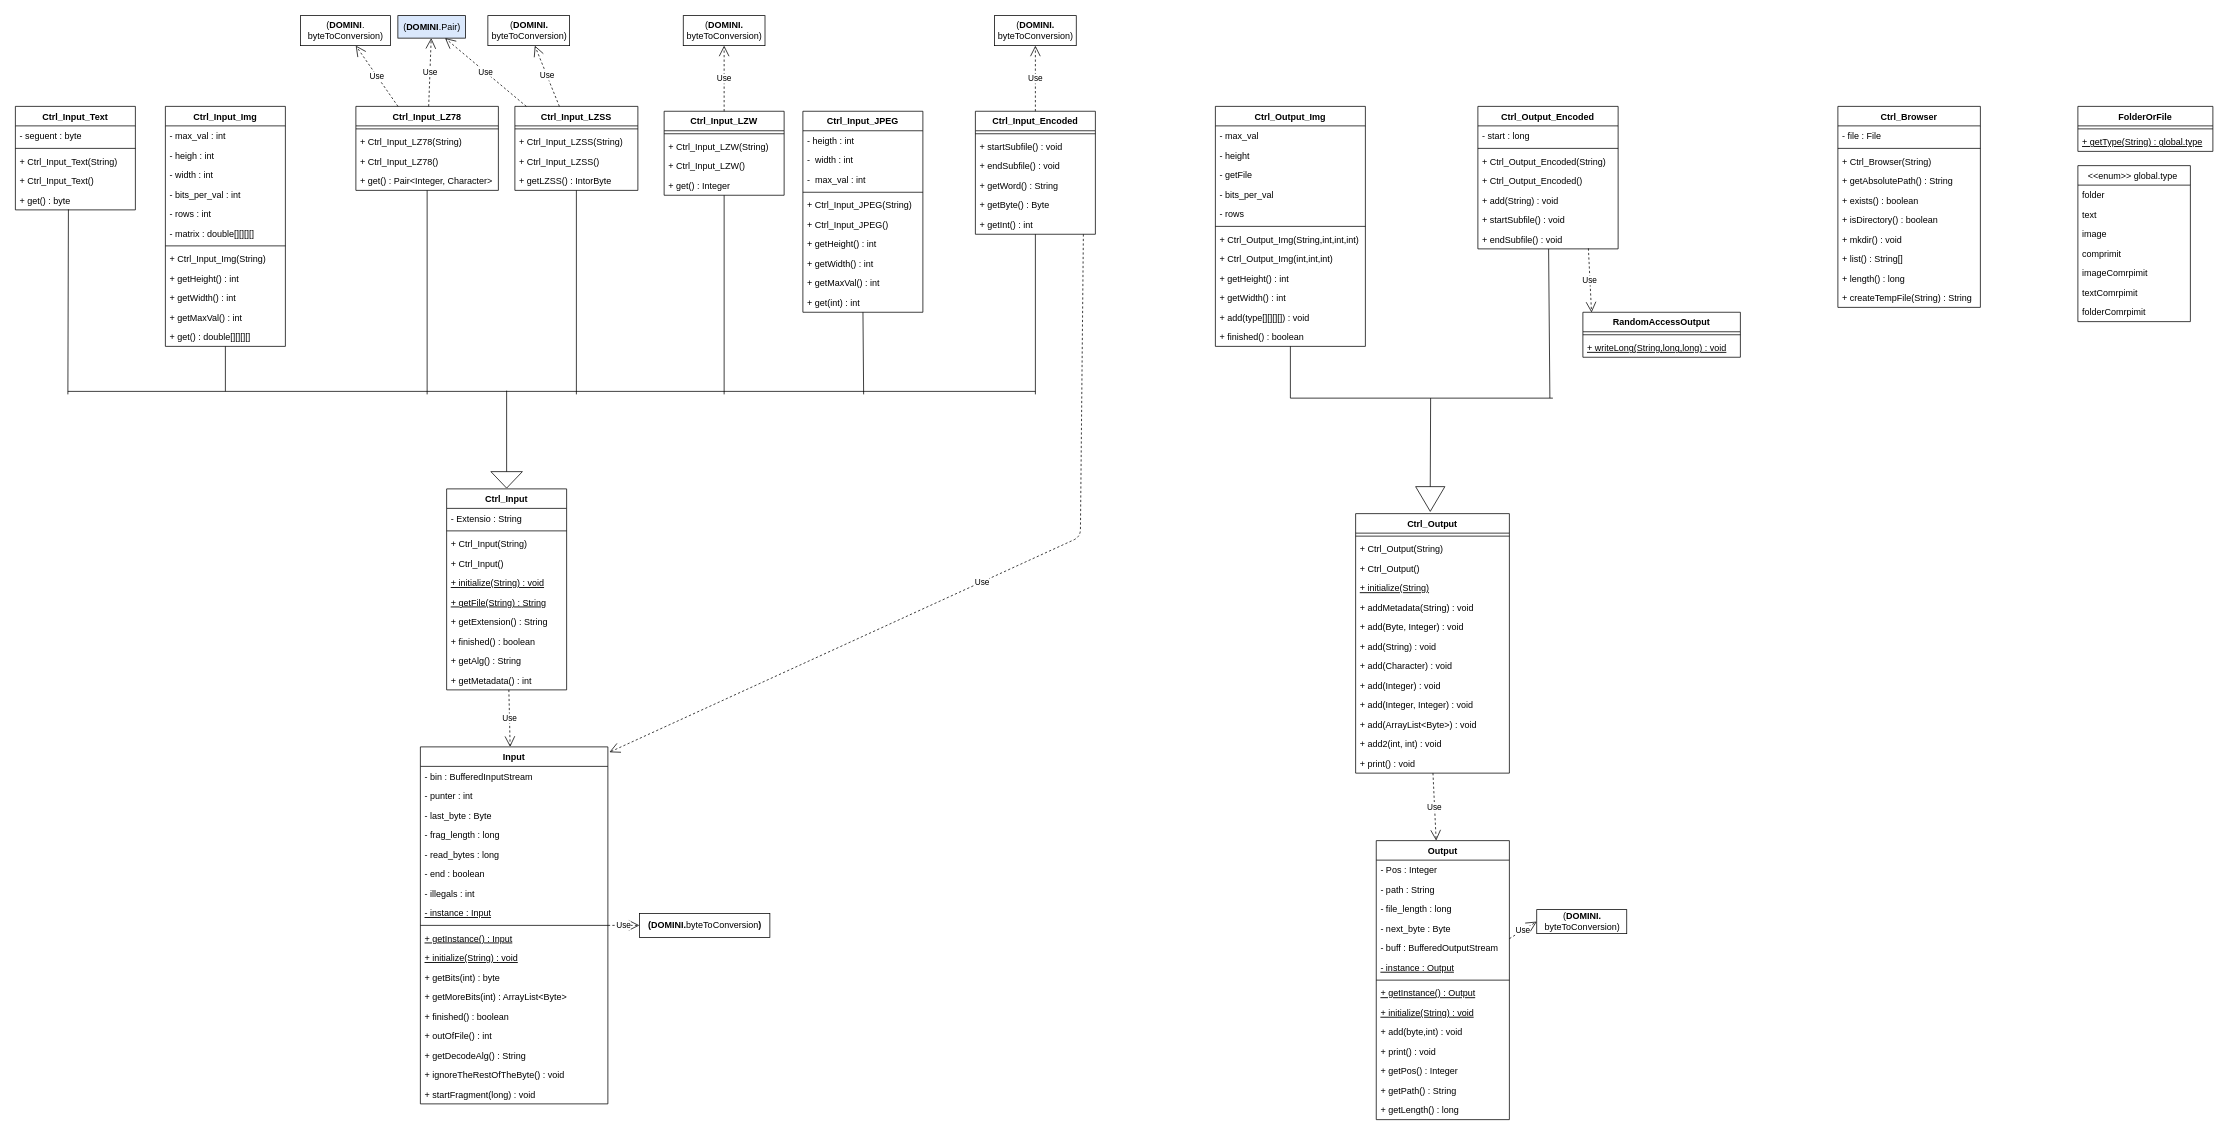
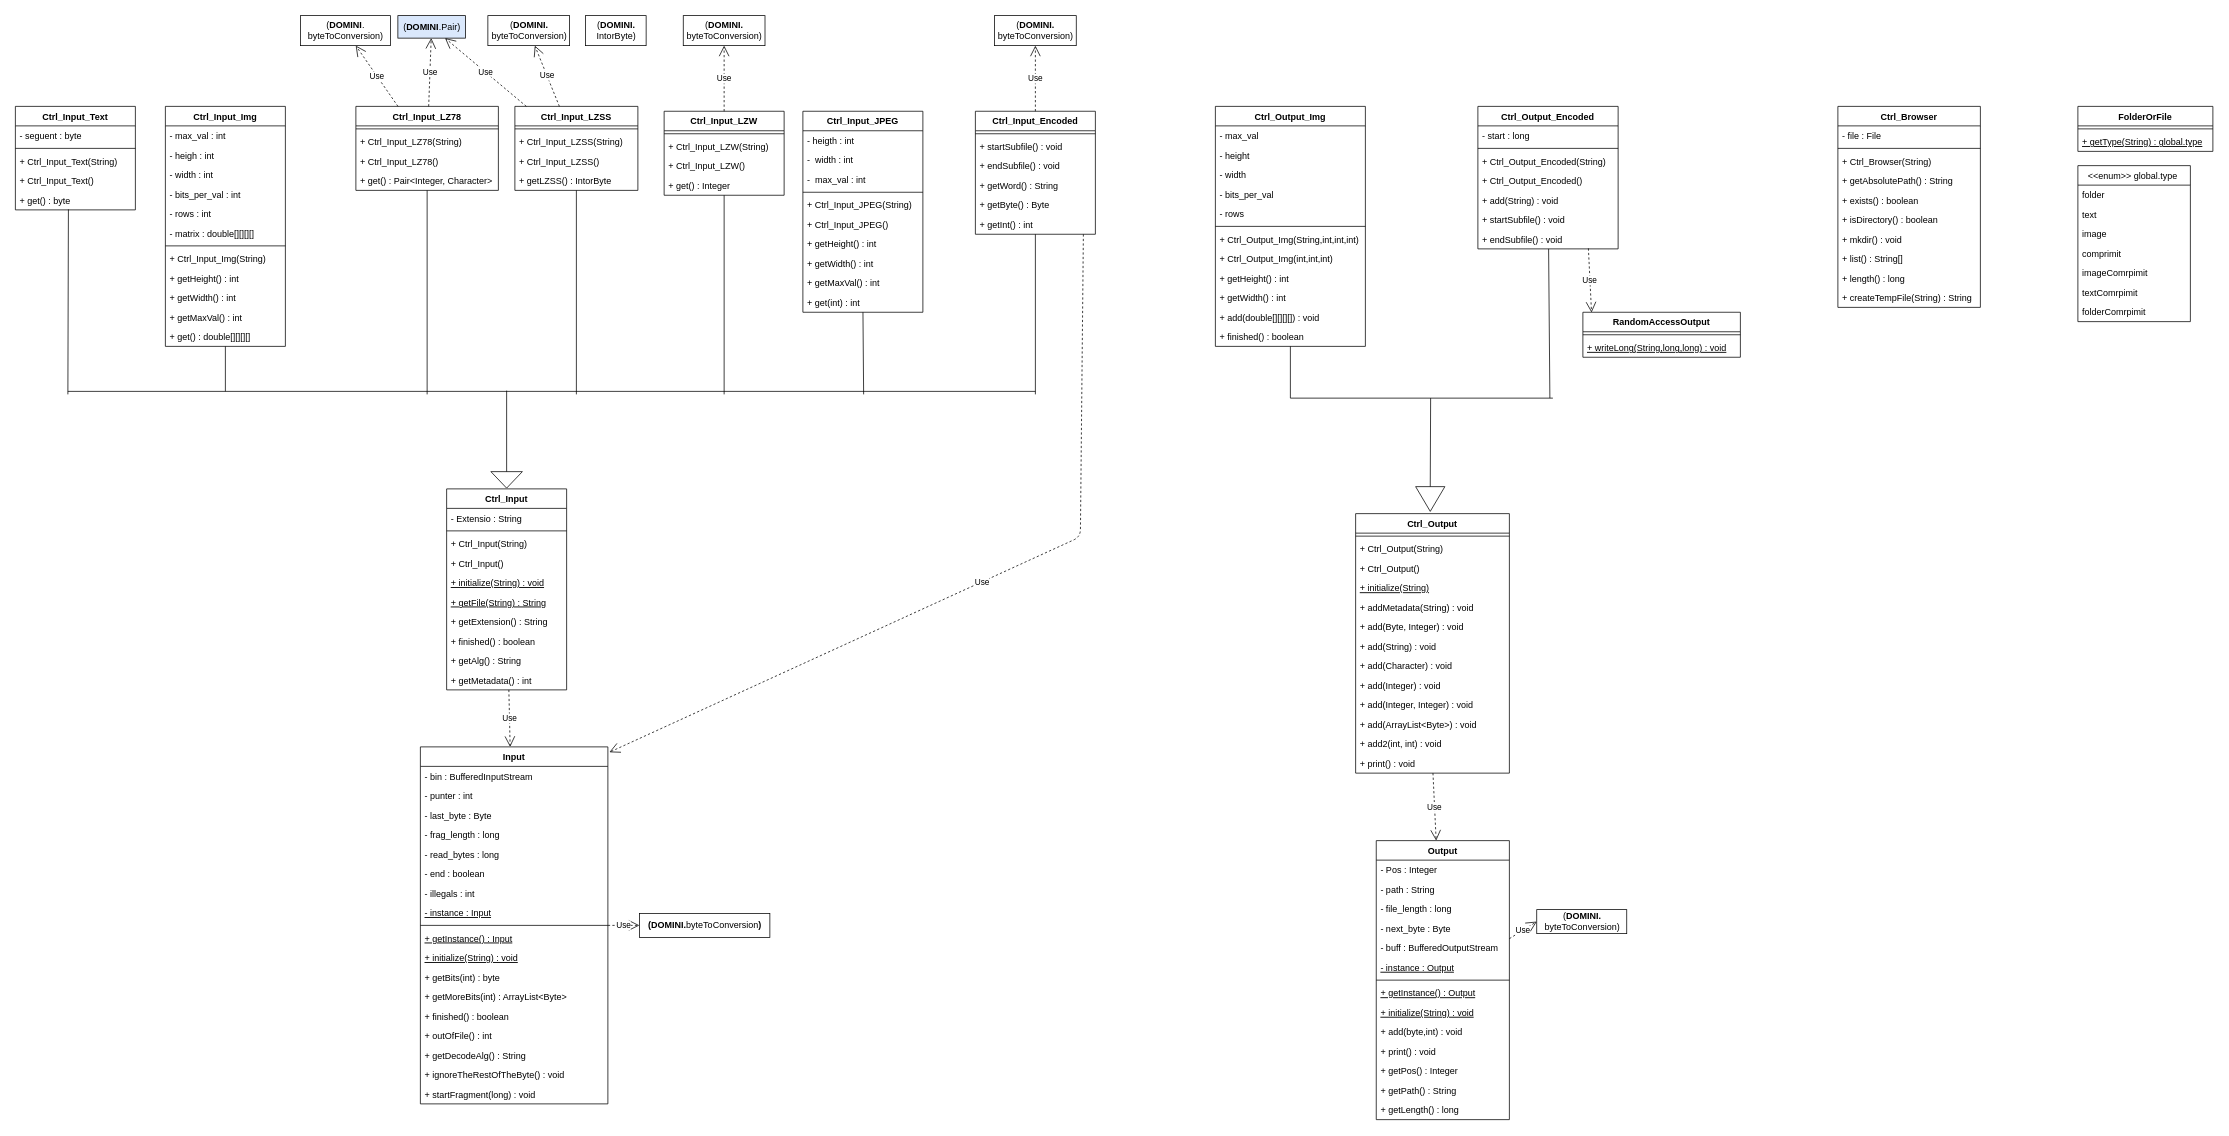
none -> (616, 30)
(1239, 175) -> (1235, 175)
(1279, 317) -> (1283, 317)
